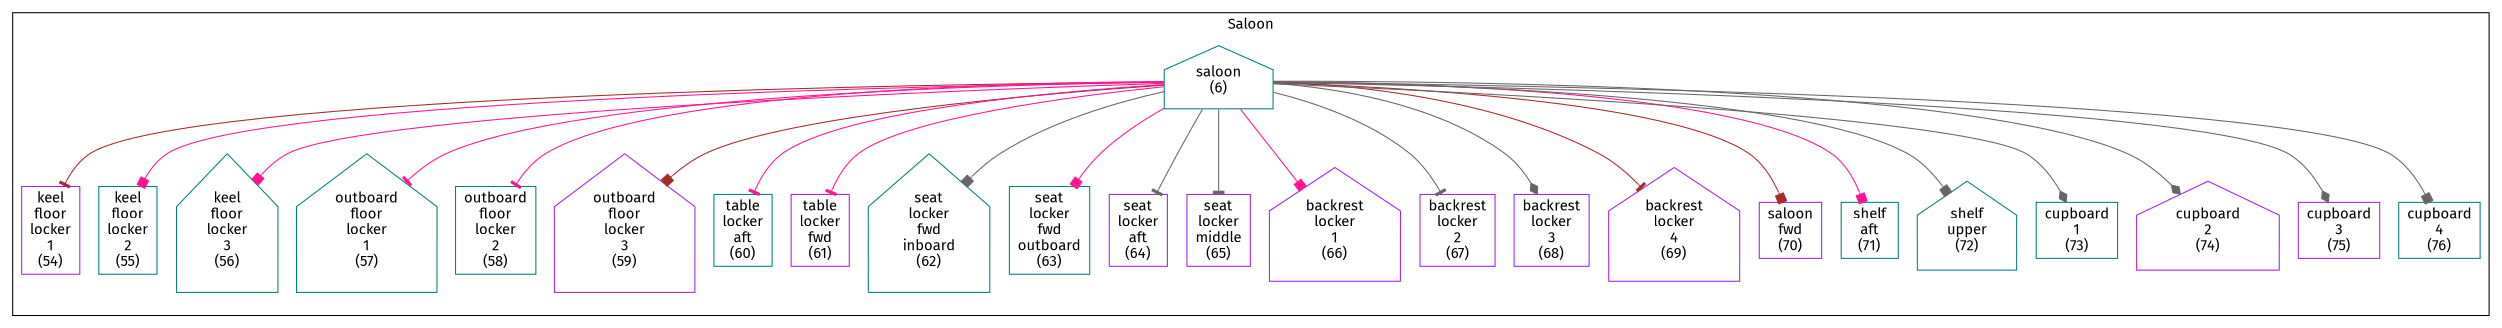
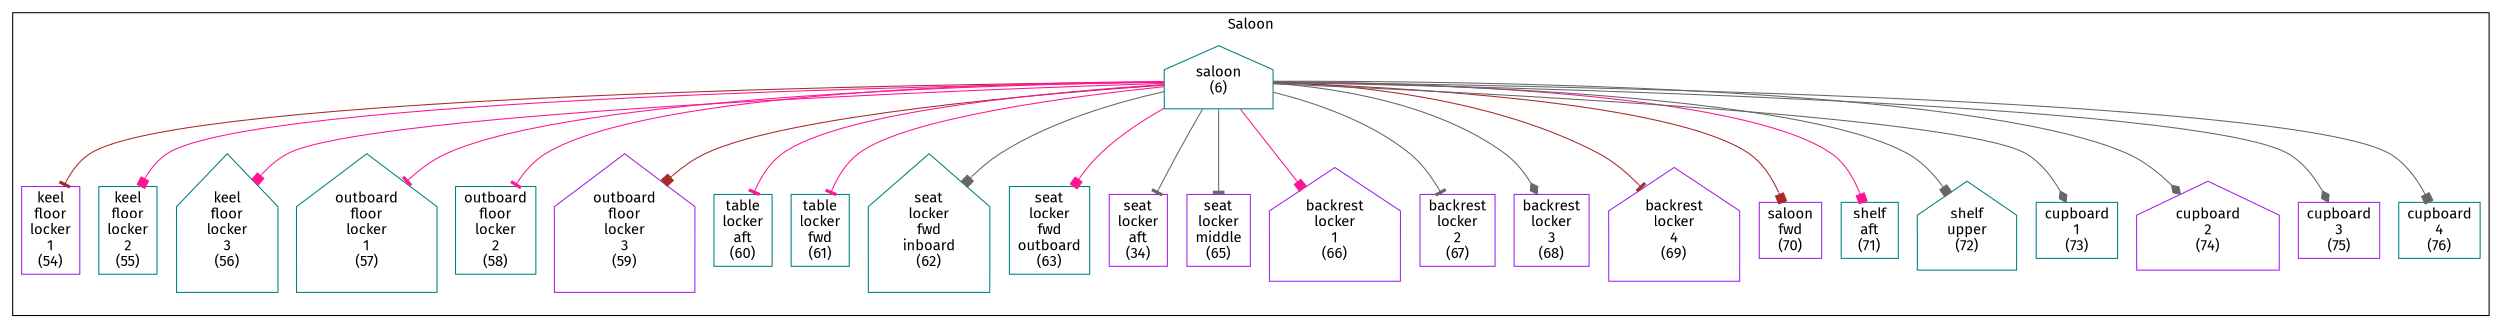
(820, 230) -> (820, 230)
(1138, 230) -> (1138, 230)
